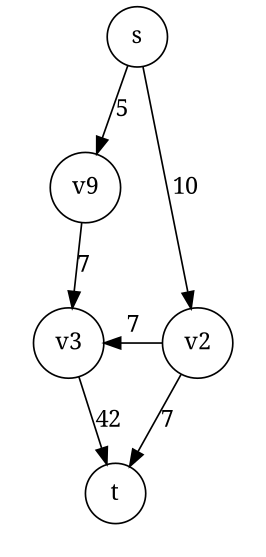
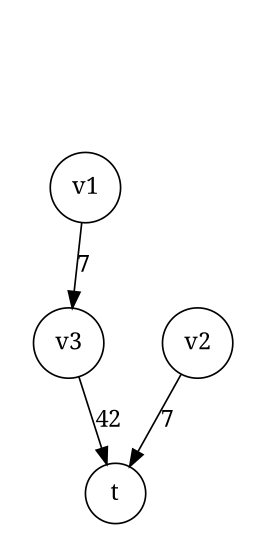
(137, 37) -> none
(85, 188) -> (85, 188)
(142, 343) -> none
